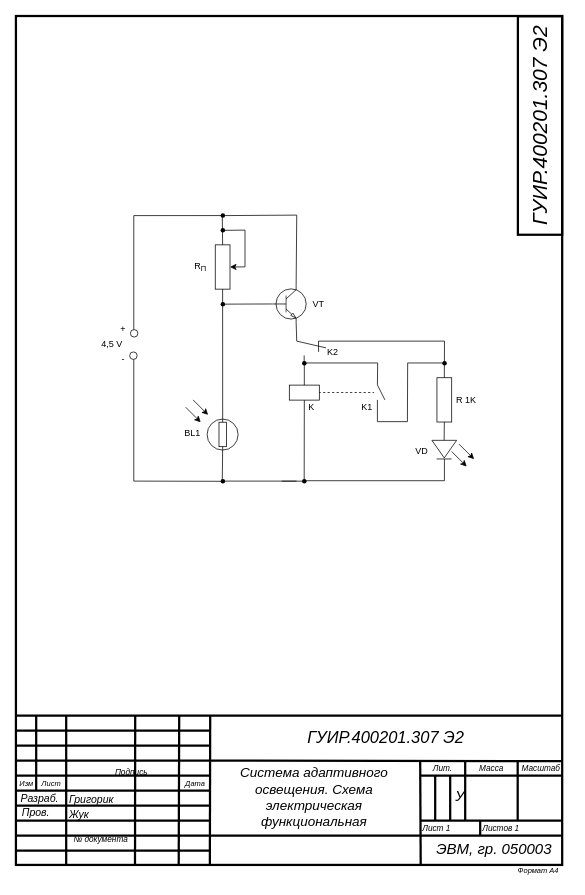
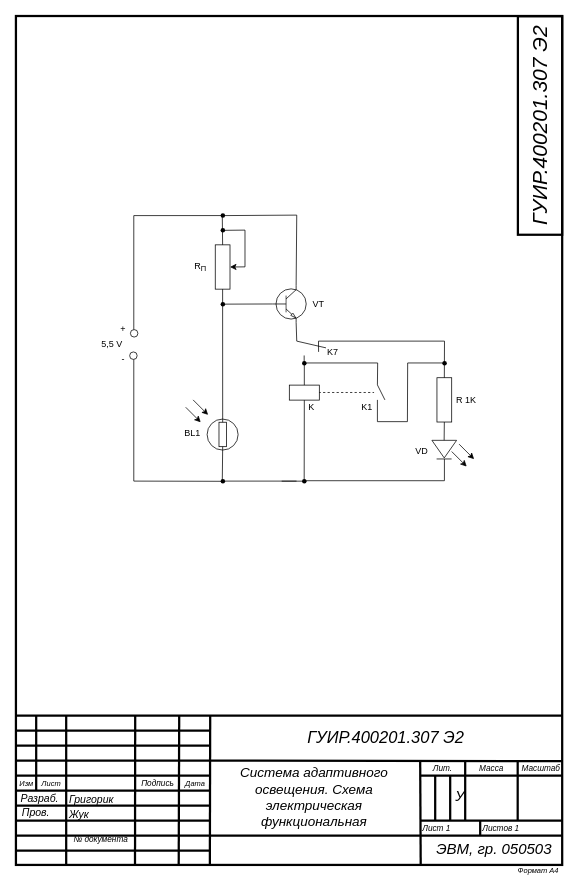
(112, 345) -> (112, 345)
(333, 352) -> (333, 352)
(131, 772) -> (158, 783)
(494, 850) -> (494, 850)
